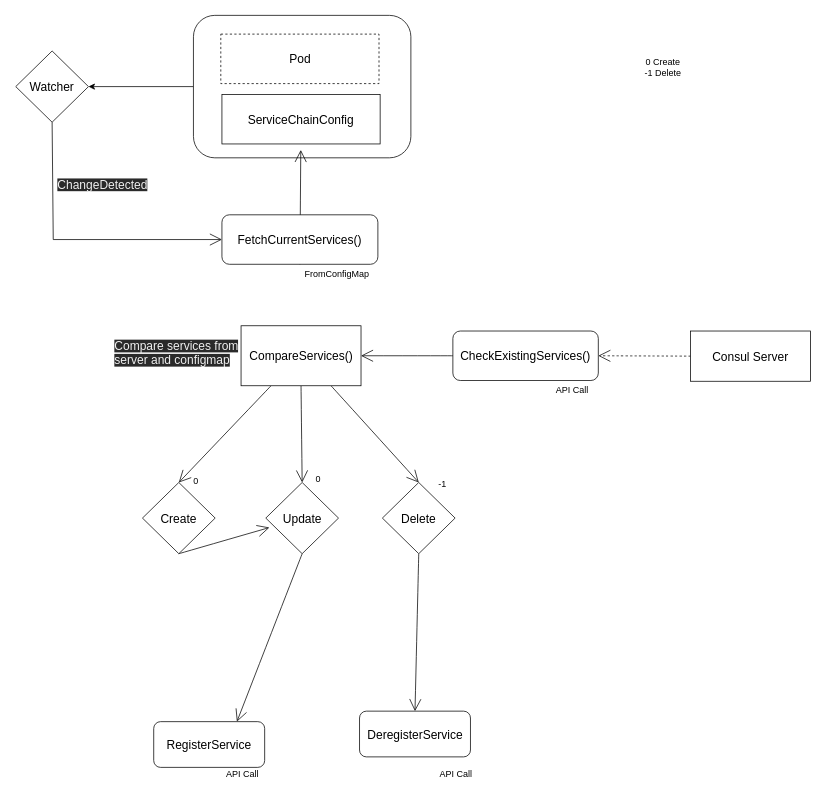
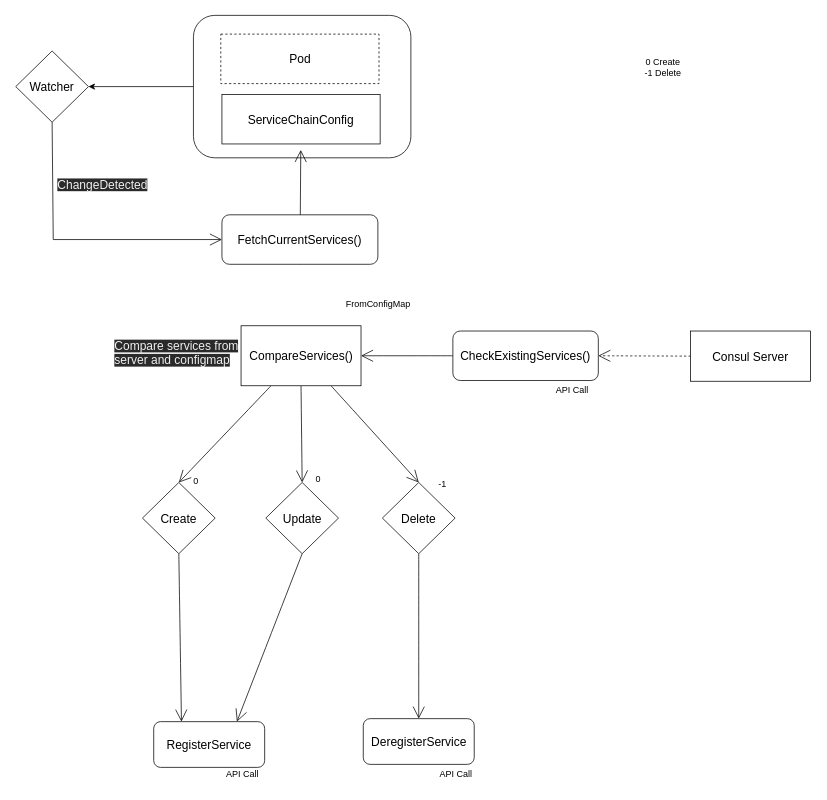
(336, 274) -> (378, 304)
(223, 541) -> (180, 638)
(415, 734) -> (419, 742)
